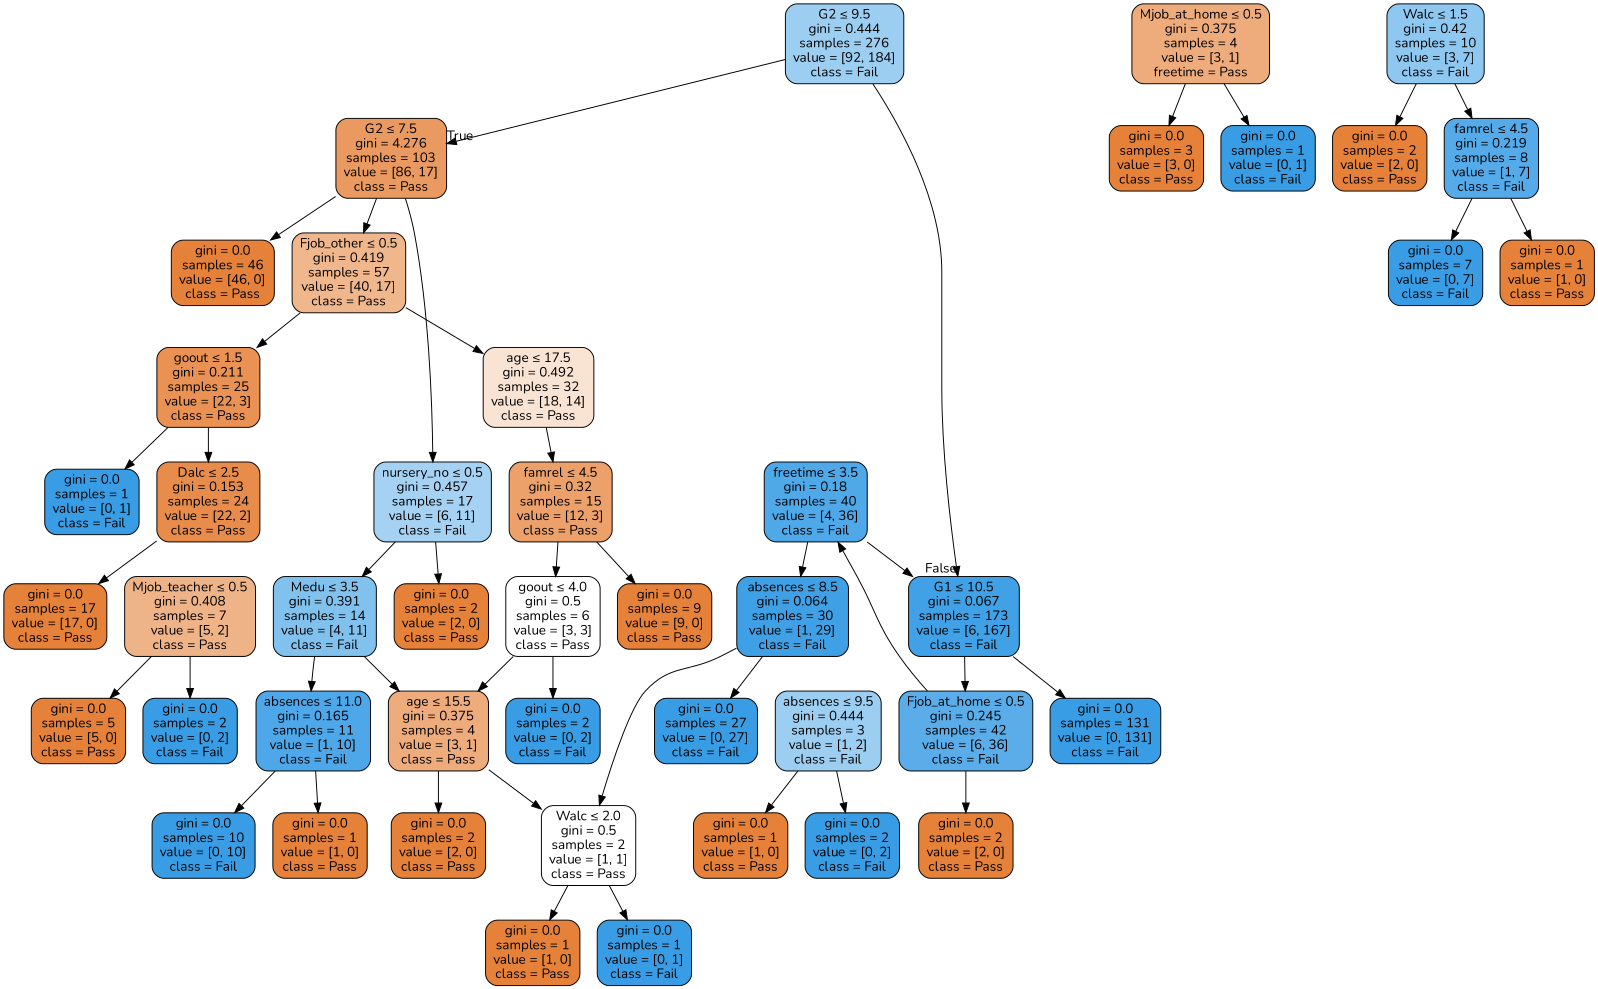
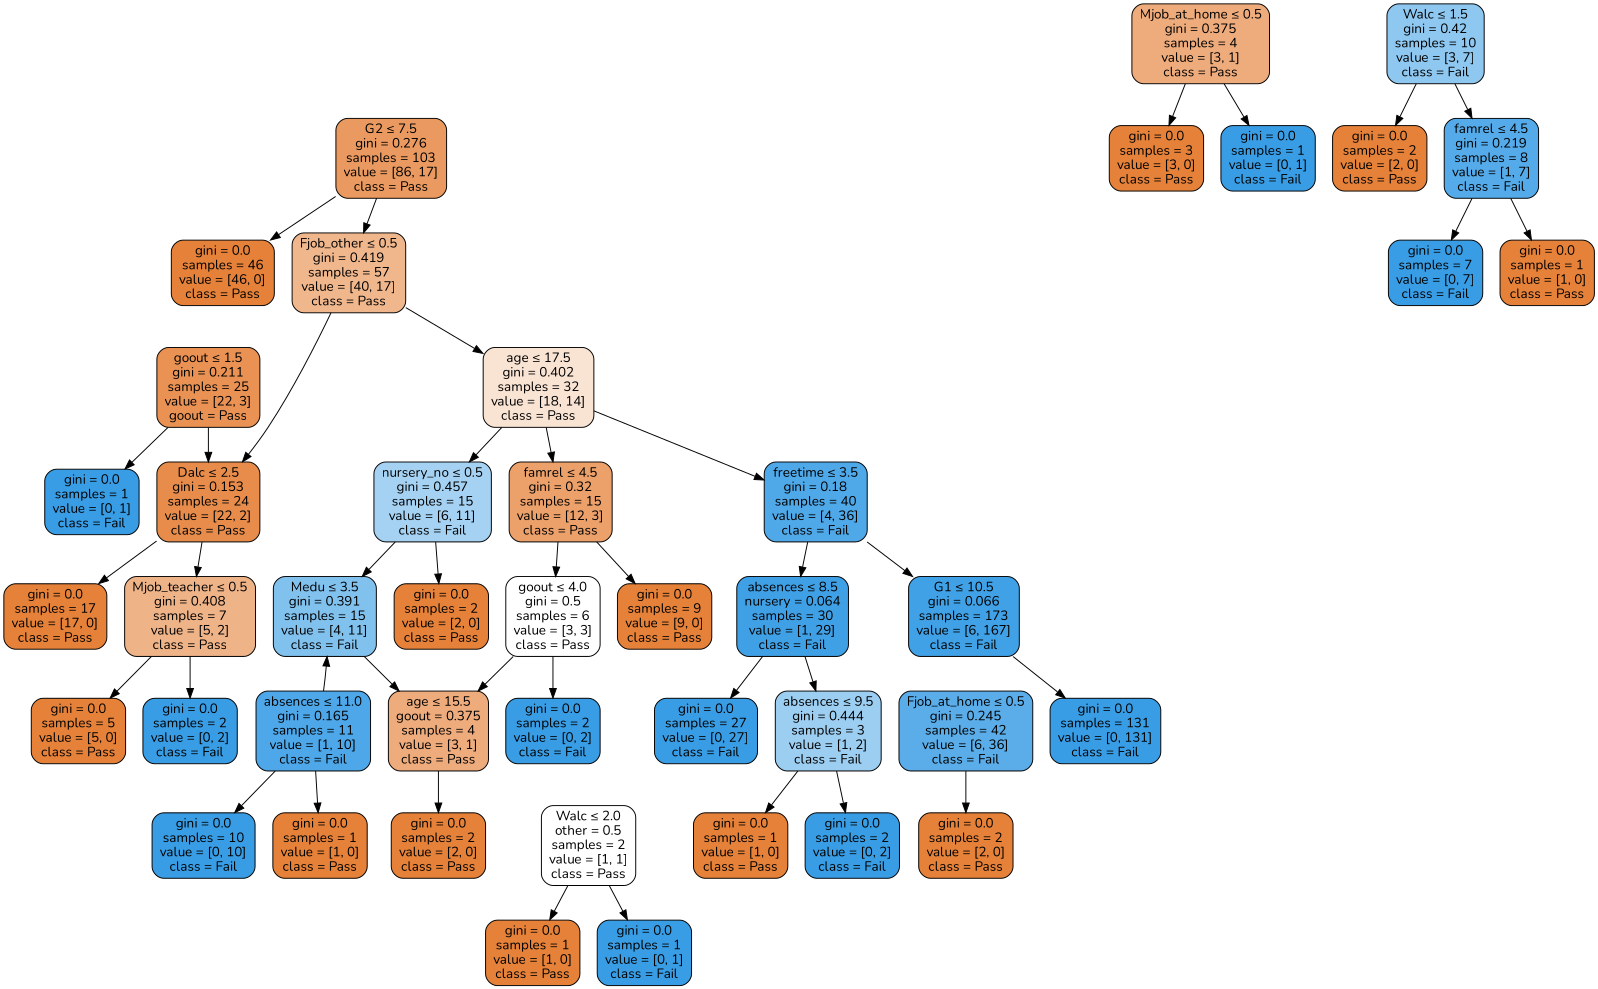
(845, 44) -> none
(1201, 72) -> (1201, 72)
(391, 143) -> (391, 143)
(282, 327) -> (293, 386)
(427, 331) -> (489, 441)
(539, 372) -> (539, 372)
(208, 416) -> (208, 416)
(433, 501) -> (433, 501)
none -> (200, 554)
(793, 602) -> (793, 602)
(964, 602) -> (964, 602)
(325, 616) -> (325, 616)
(880, 624) -> (675, 444)
(313, 669) -> (325, 679)
(965, 669) -> none
(642, 696) -> (809, 669)
(438, 716) -> (438, 716)
(511, 786) -> none
(589, 831) -> (589, 831)
